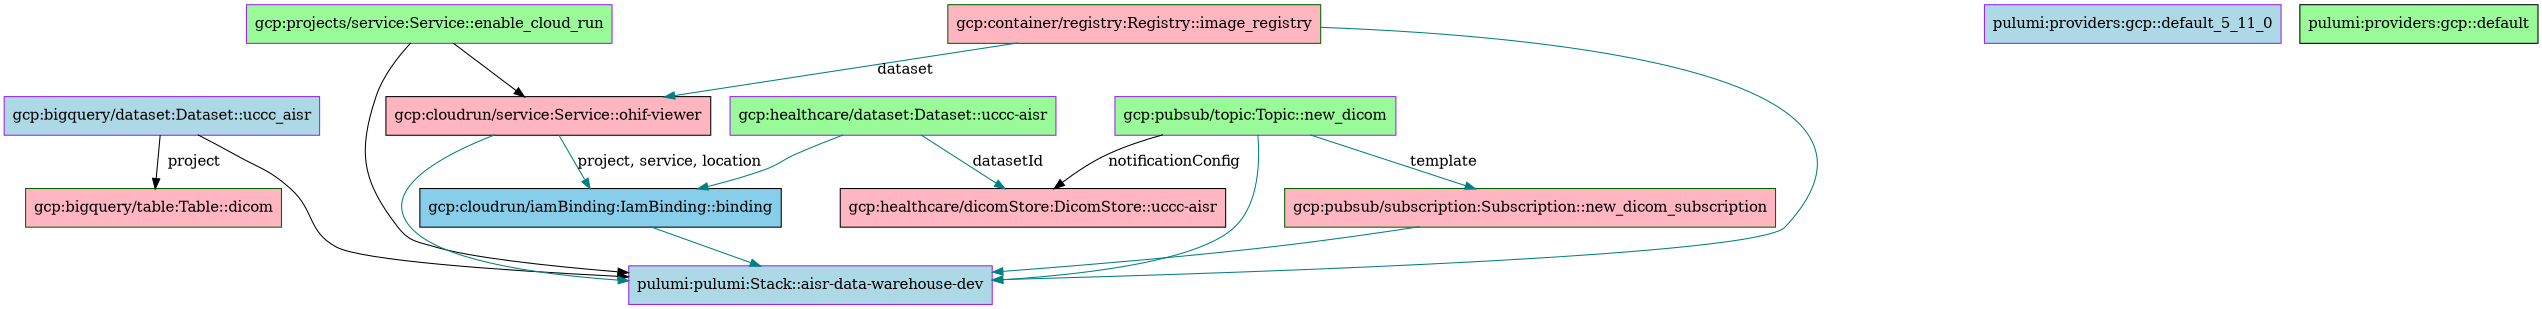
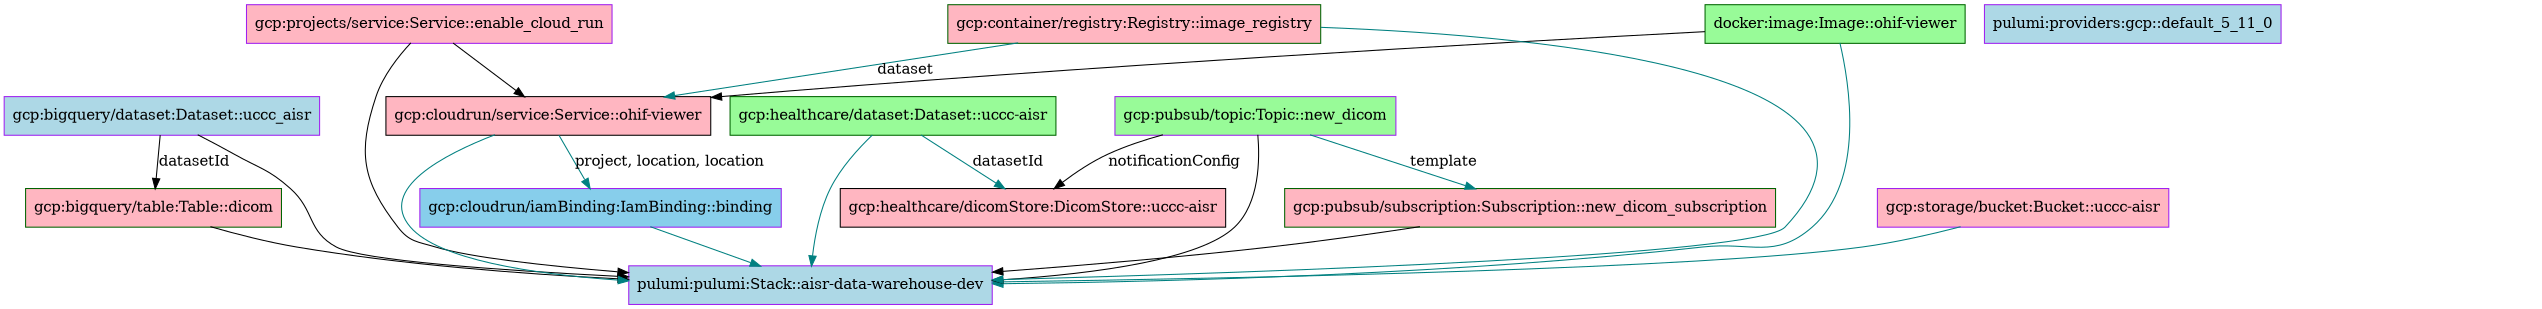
(429, 24) -> (429, 24)
none -> (1835, 24)
(2419, 24) -> none
(893, 116) -> (893, 116)
(194, 162) -> (194, 162)
(669, 162) -> (669, 162)
(777, 164) -> (830, 189)
(601, 208) -> (601, 208)
none -> (2023, 208)
(1202, 246) -> (1202, 246)
none -> (331, 252)
(1212, 253) -> (1212, 253)
